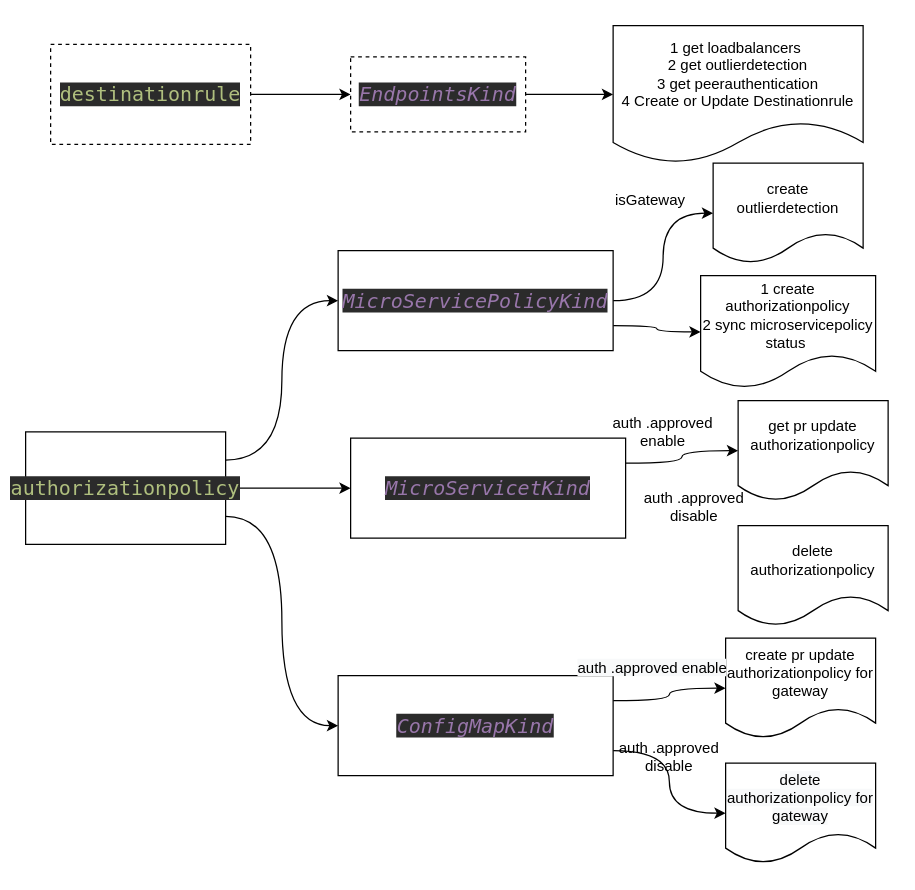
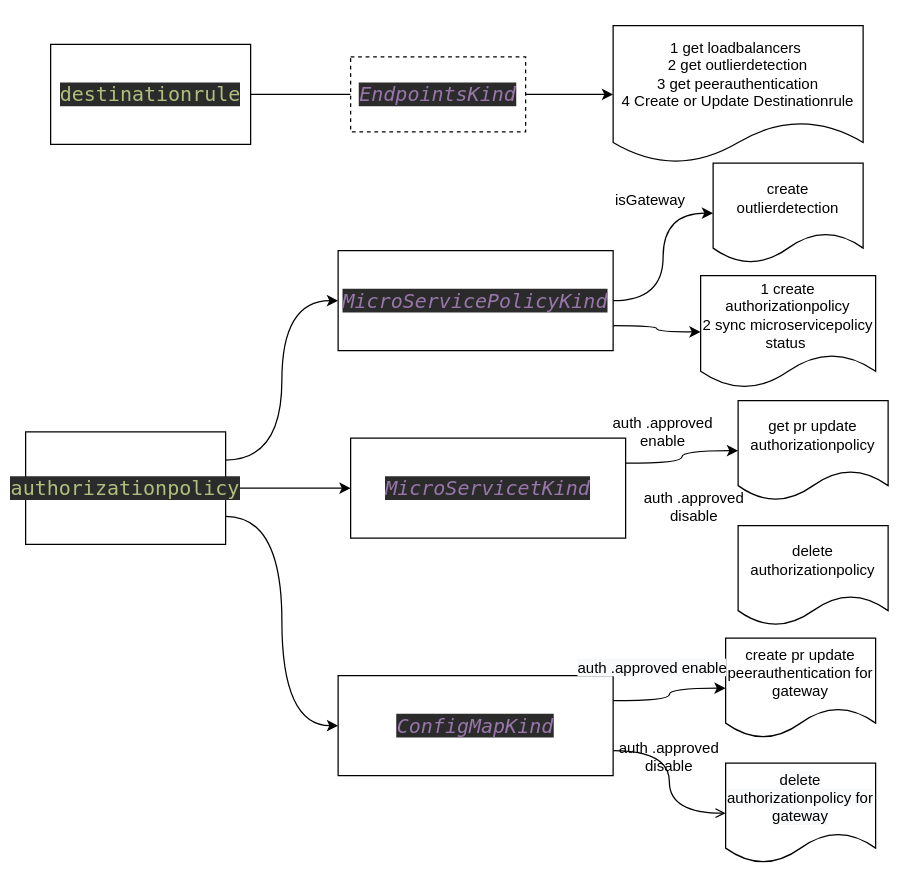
(151, 94) -> (151, 94)
(341, 94) -> (344, 94)
(801, 673) -> (801, 673)
(695, 811) -> (698, 811)
